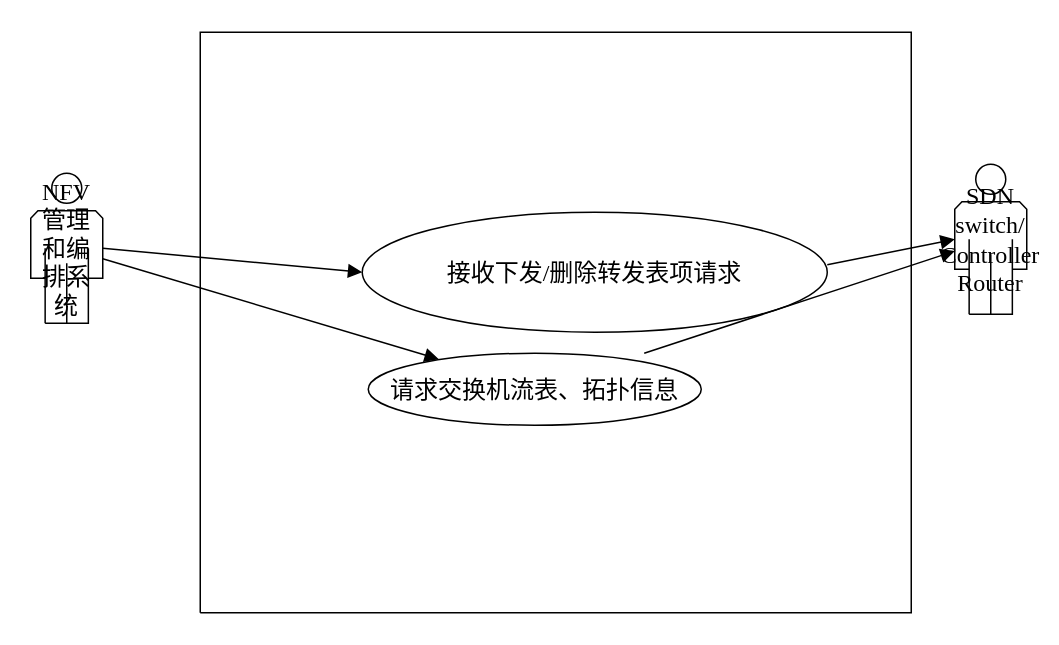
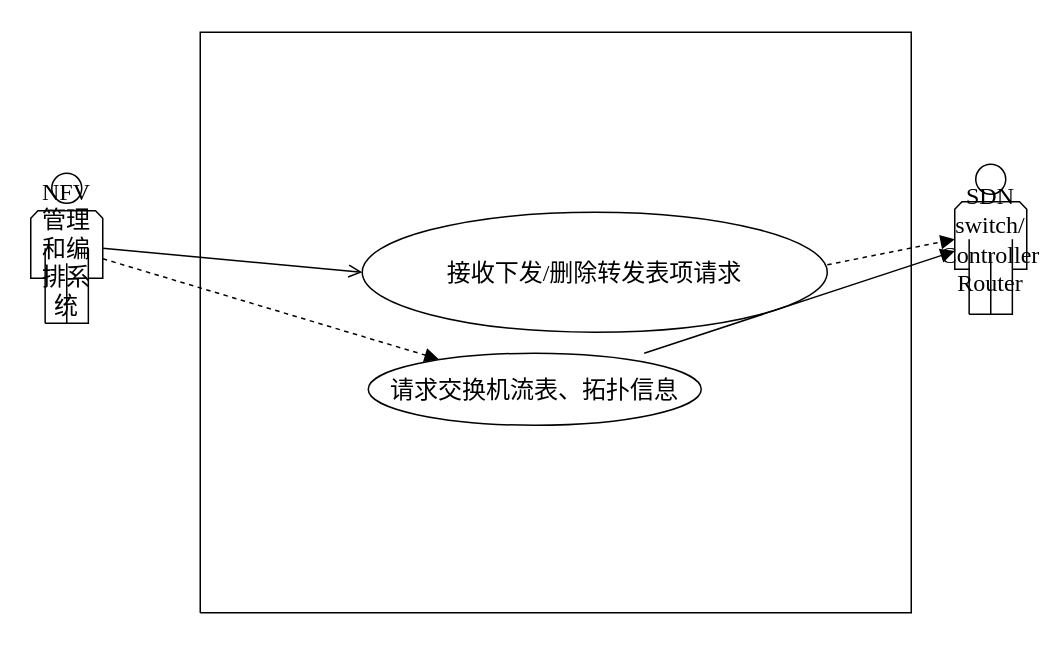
(885, 253) -> (885, 253)
(347, 271) -> (352, 271)
(264, 307) -> (264, 307)
